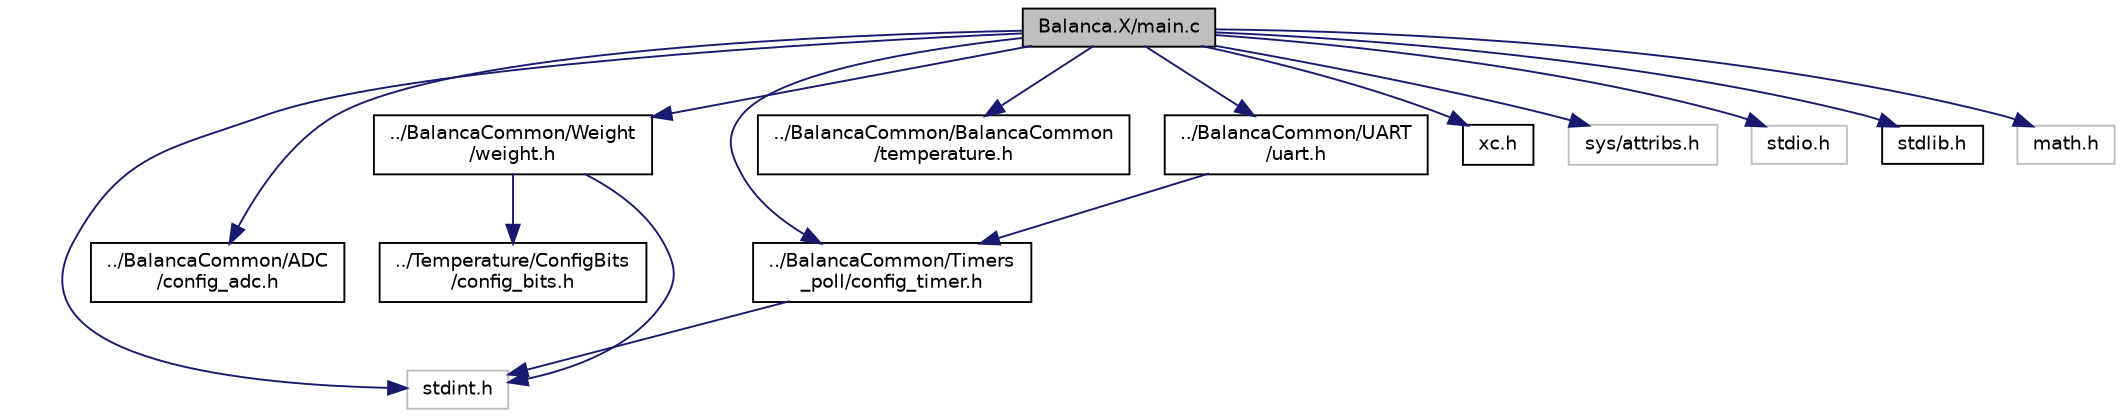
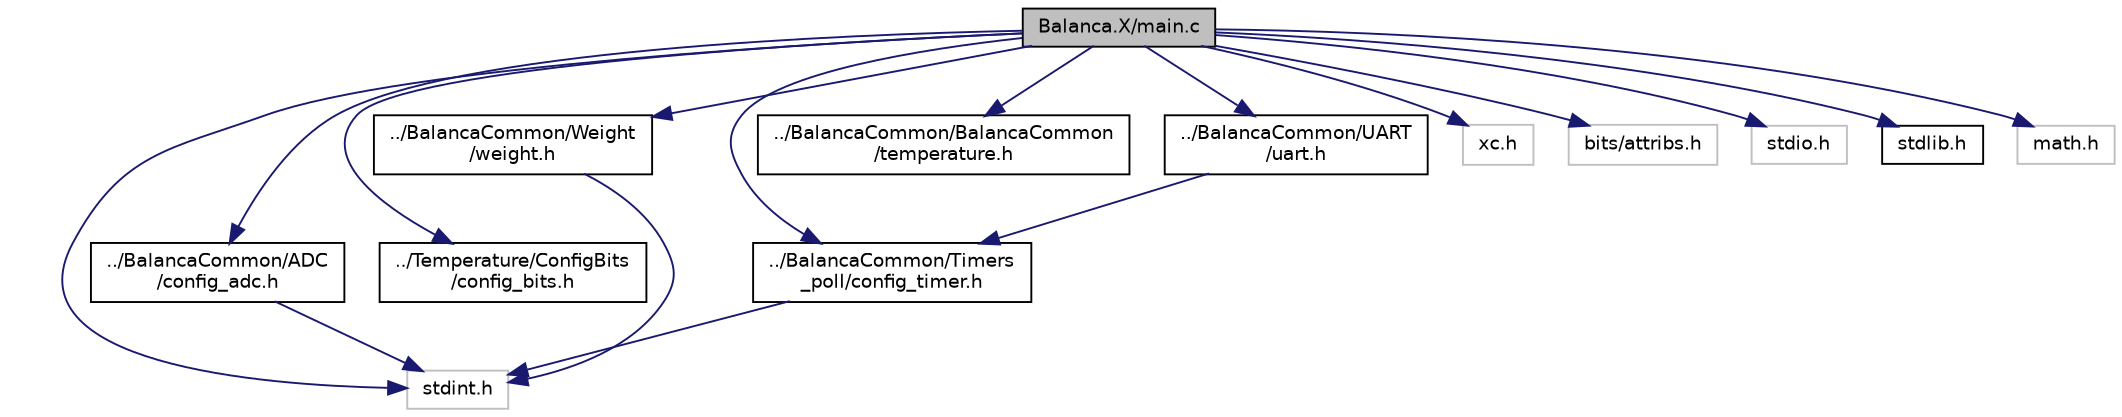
(1498, 145) -> (1498, 145)
(1643, 145) -> (1643, 145)
(513, 199) -> (604, 62)
none -> (340, 332)
